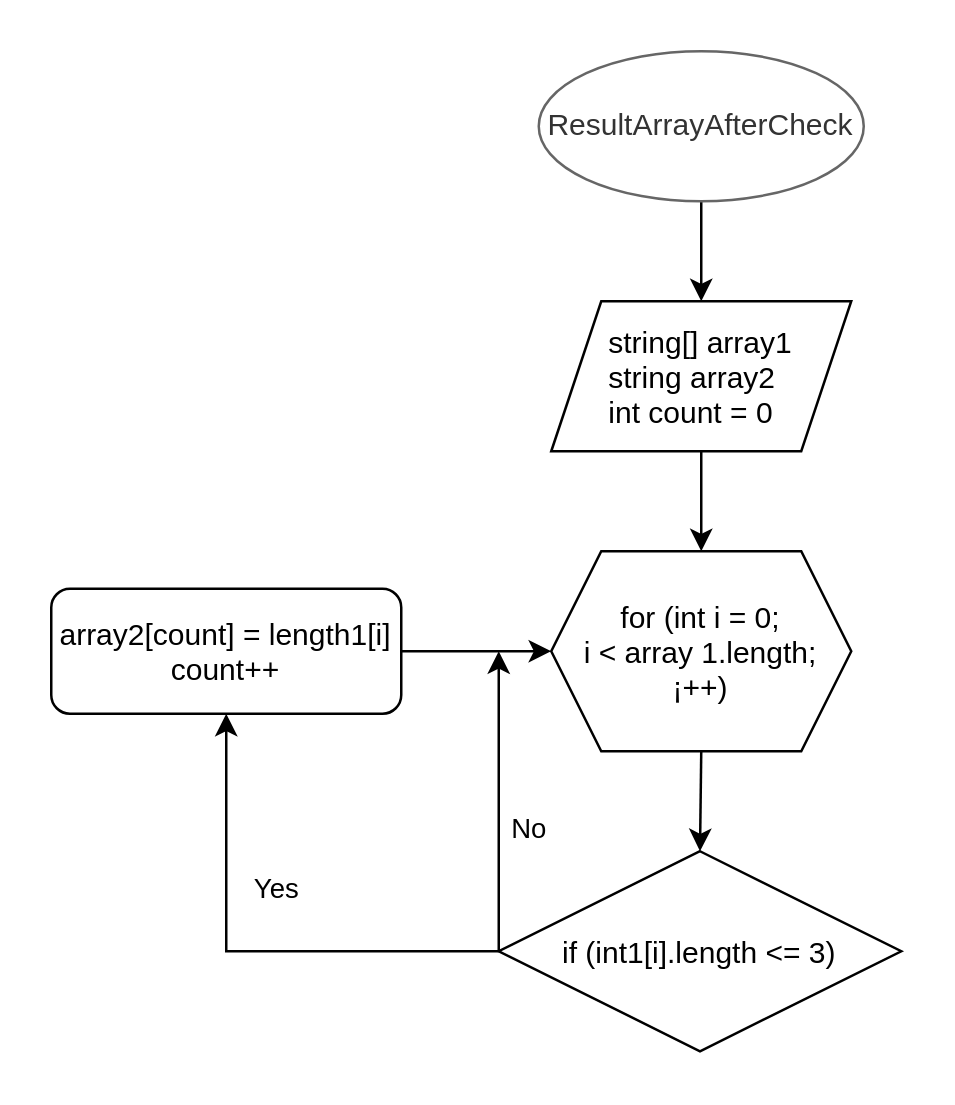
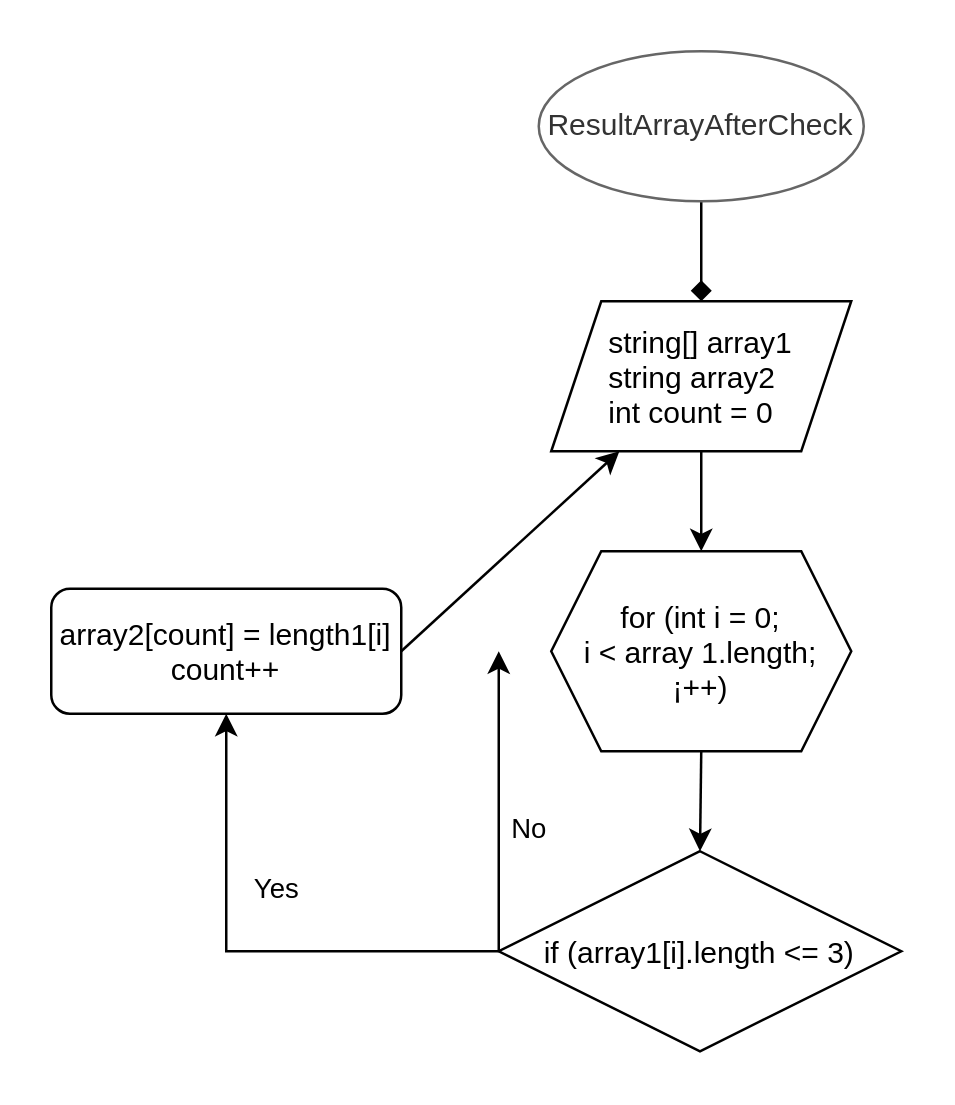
(701, 282) -> (701, 281)
(468, 651) -> (504, 557)
(700, 951) -> (700, 951)
